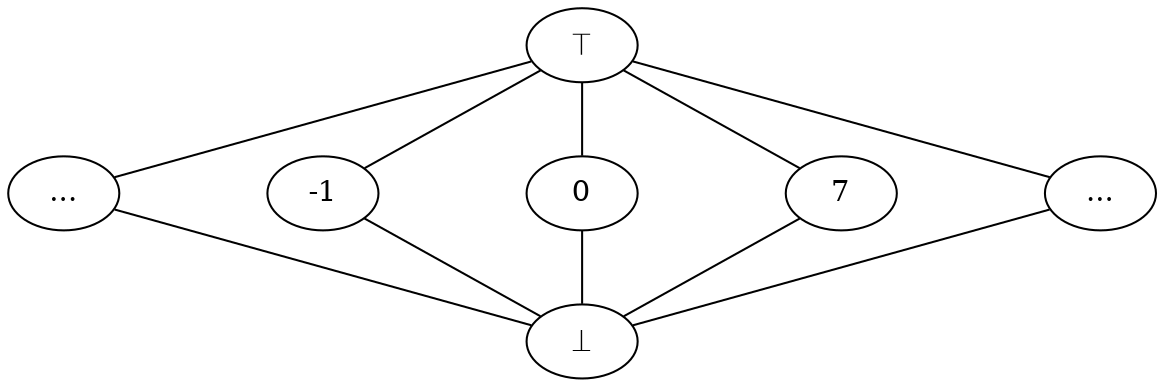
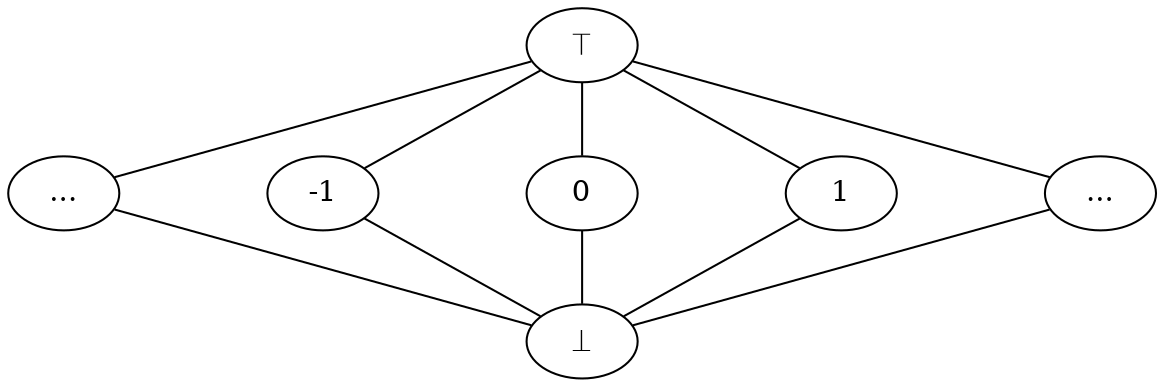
(841, 193) -> (841, 193)
